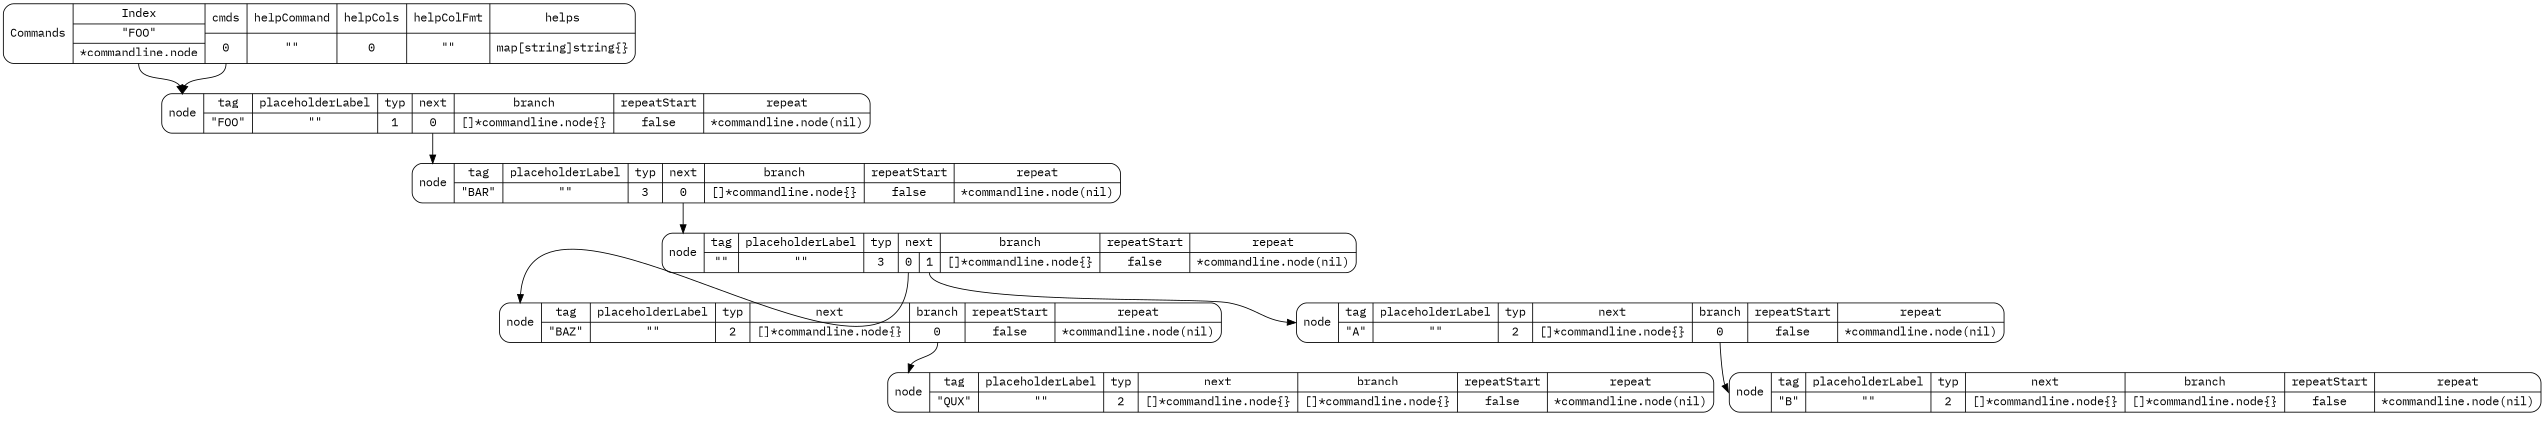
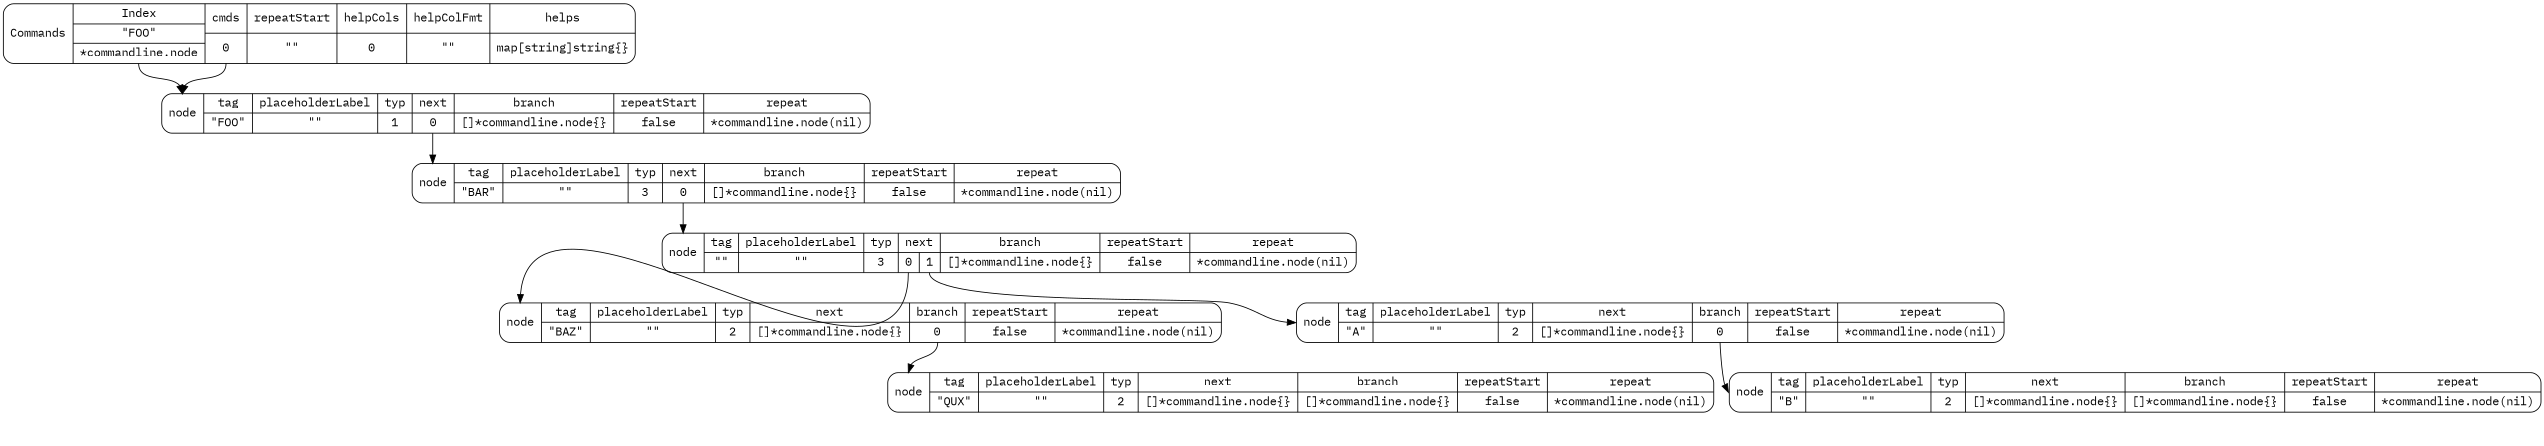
(292, 18) -> (292, 18)
